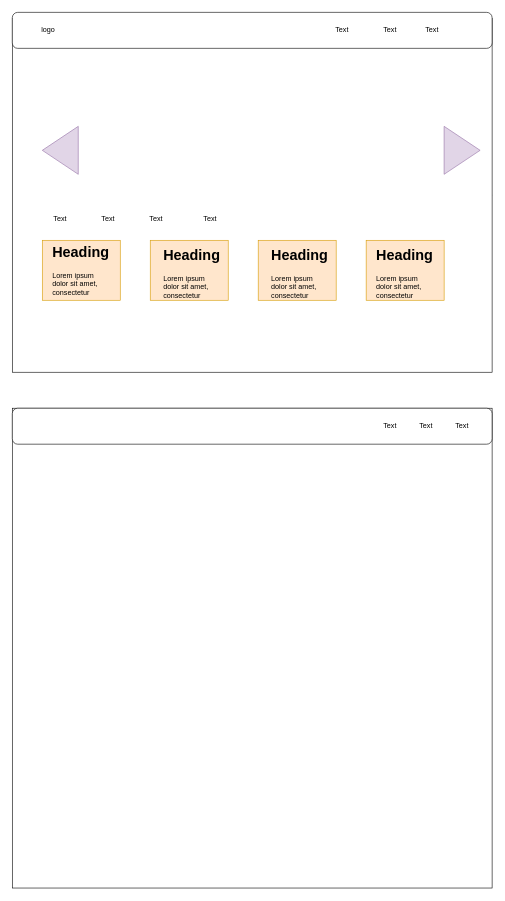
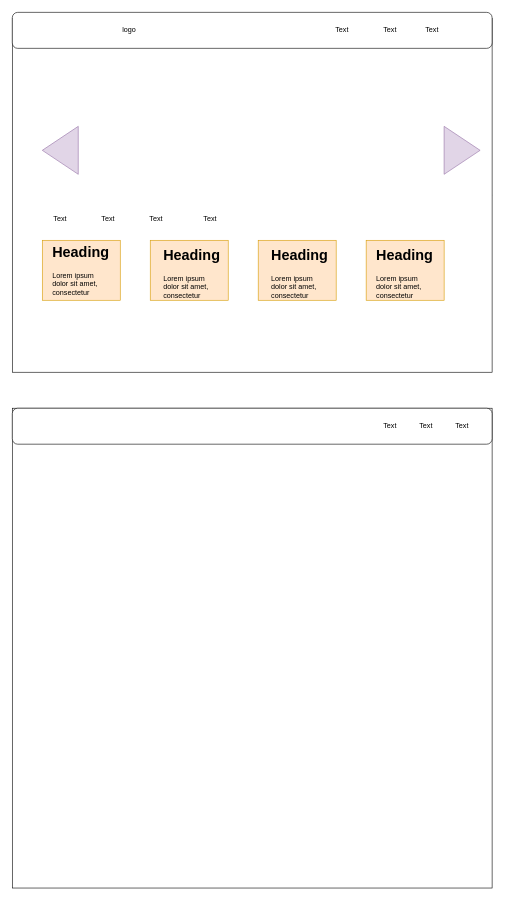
(48, 30) -> (129, 30)
